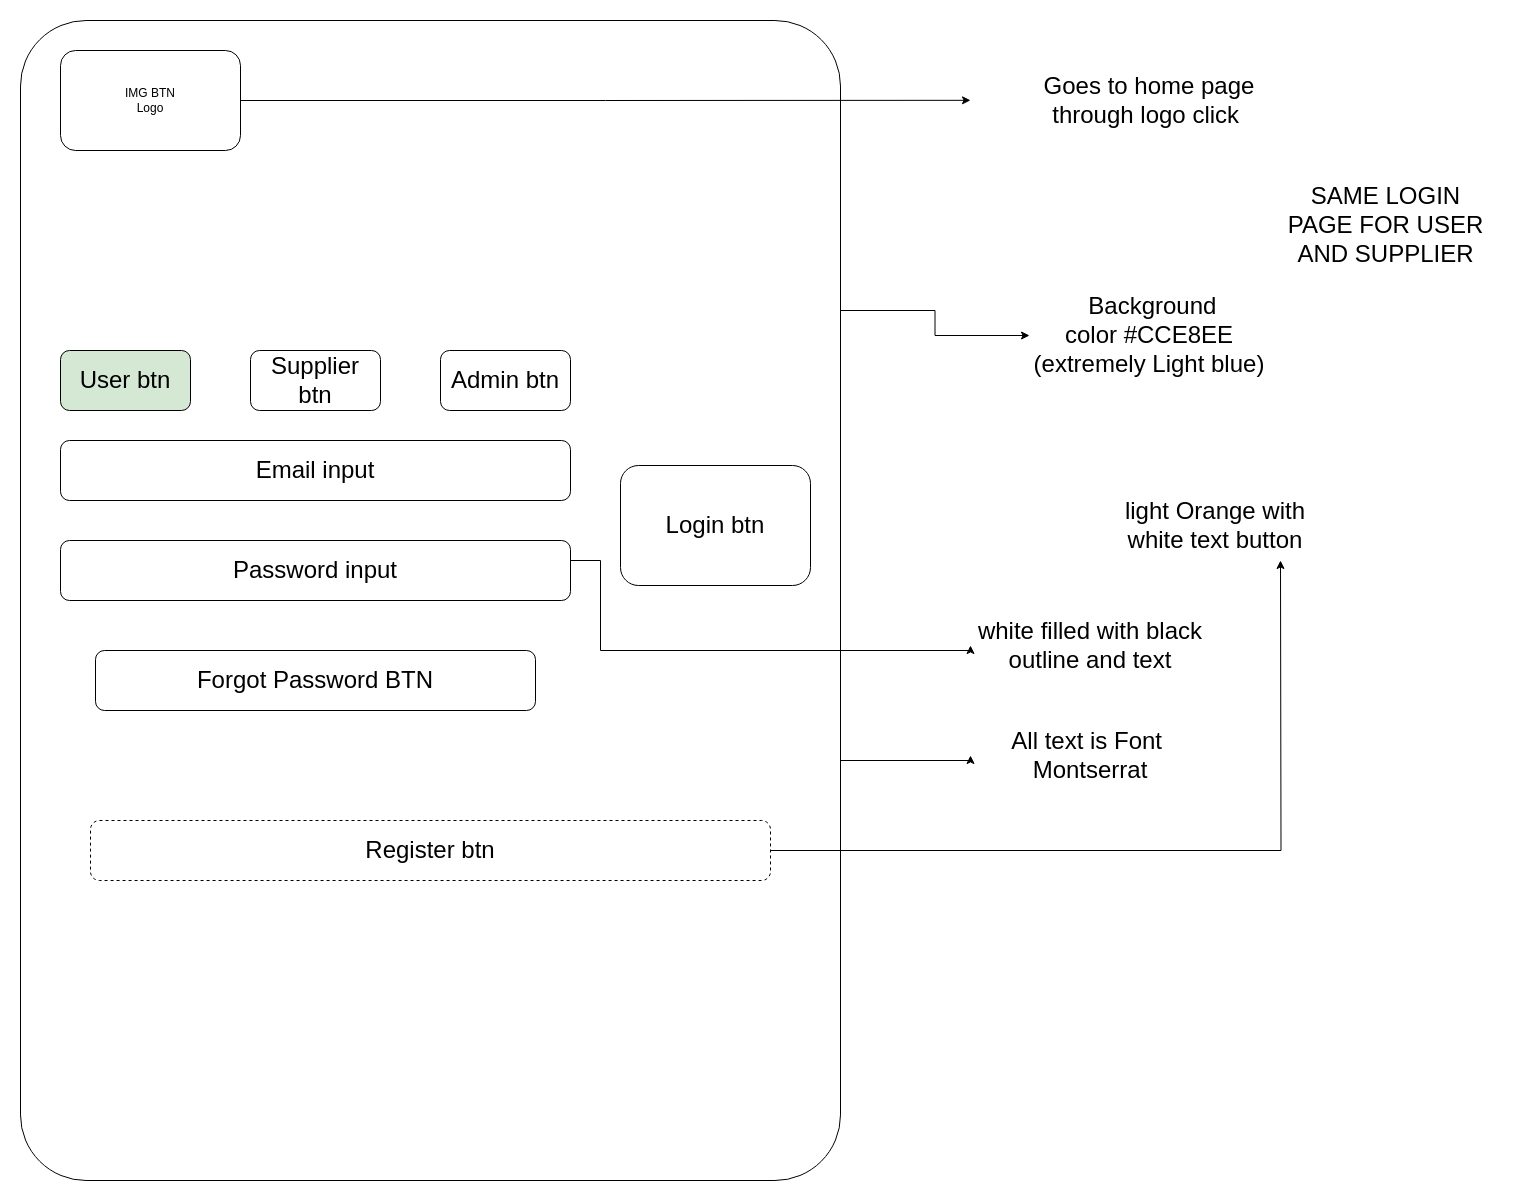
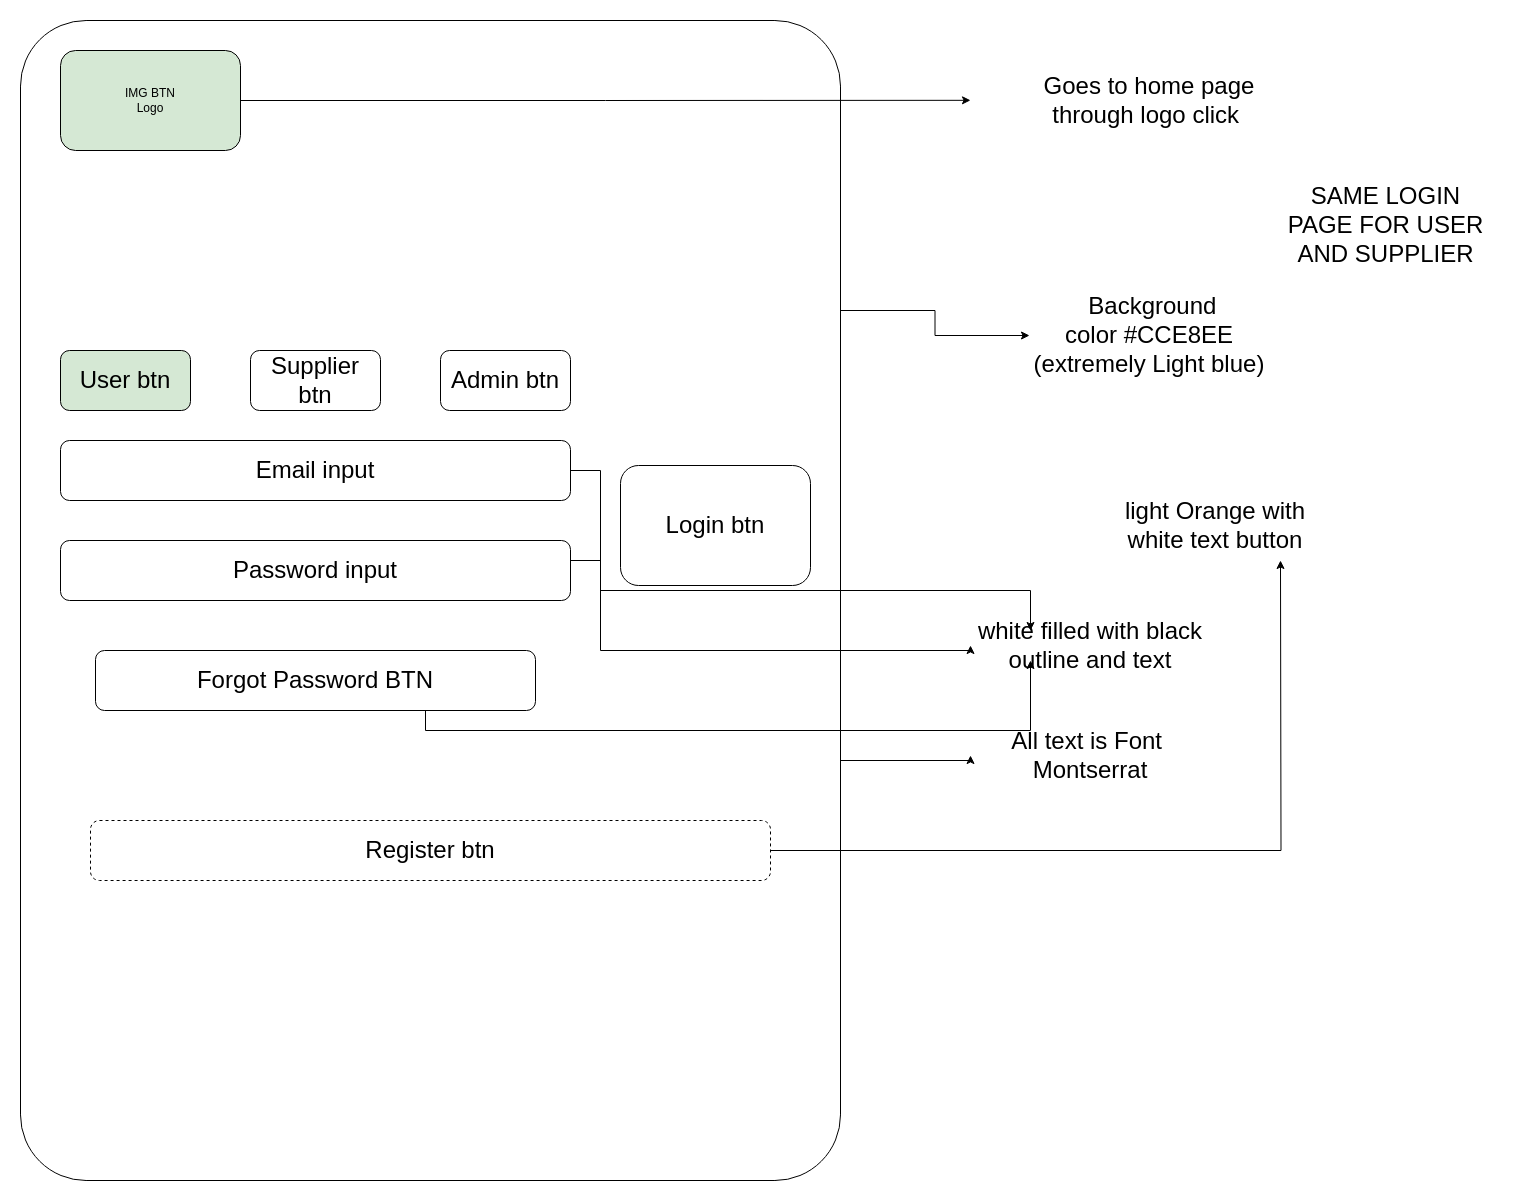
(151, 101) -> (151, 101)
none -> (833, 591)
none -> (750, 731)
